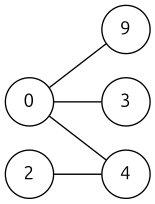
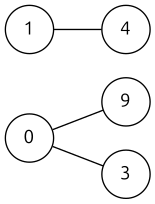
(78, 138) -> none
(29, 174) -> (29, 29)
